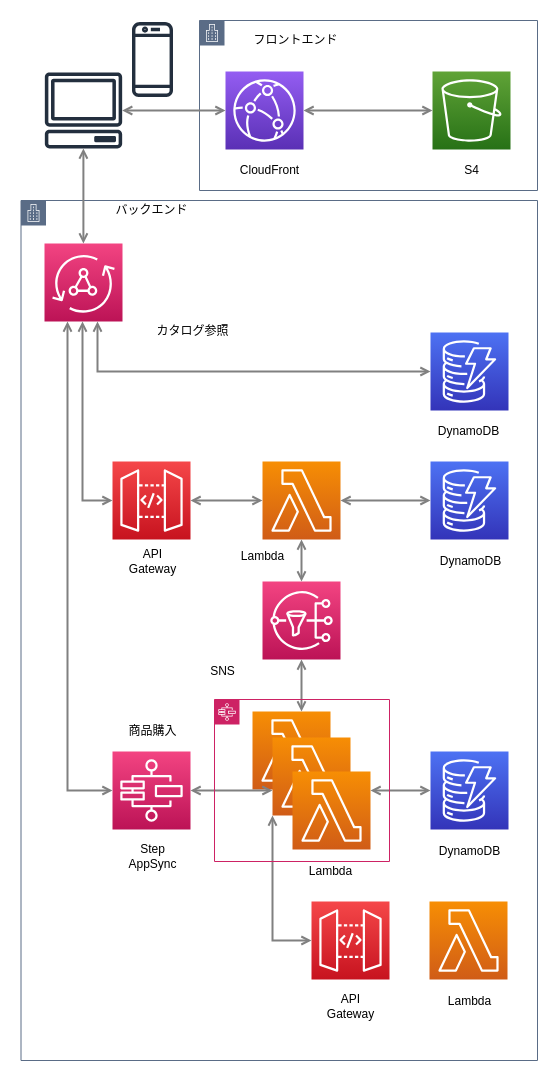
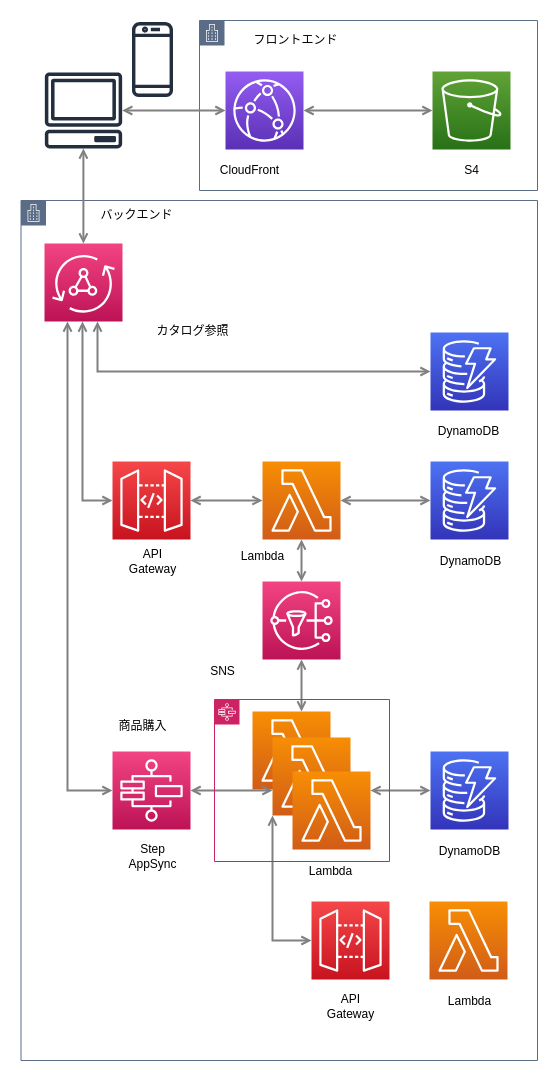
(270, 171) -> (250, 171)
(152, 211) -> (137, 216)
(153, 732) -> (143, 727)
